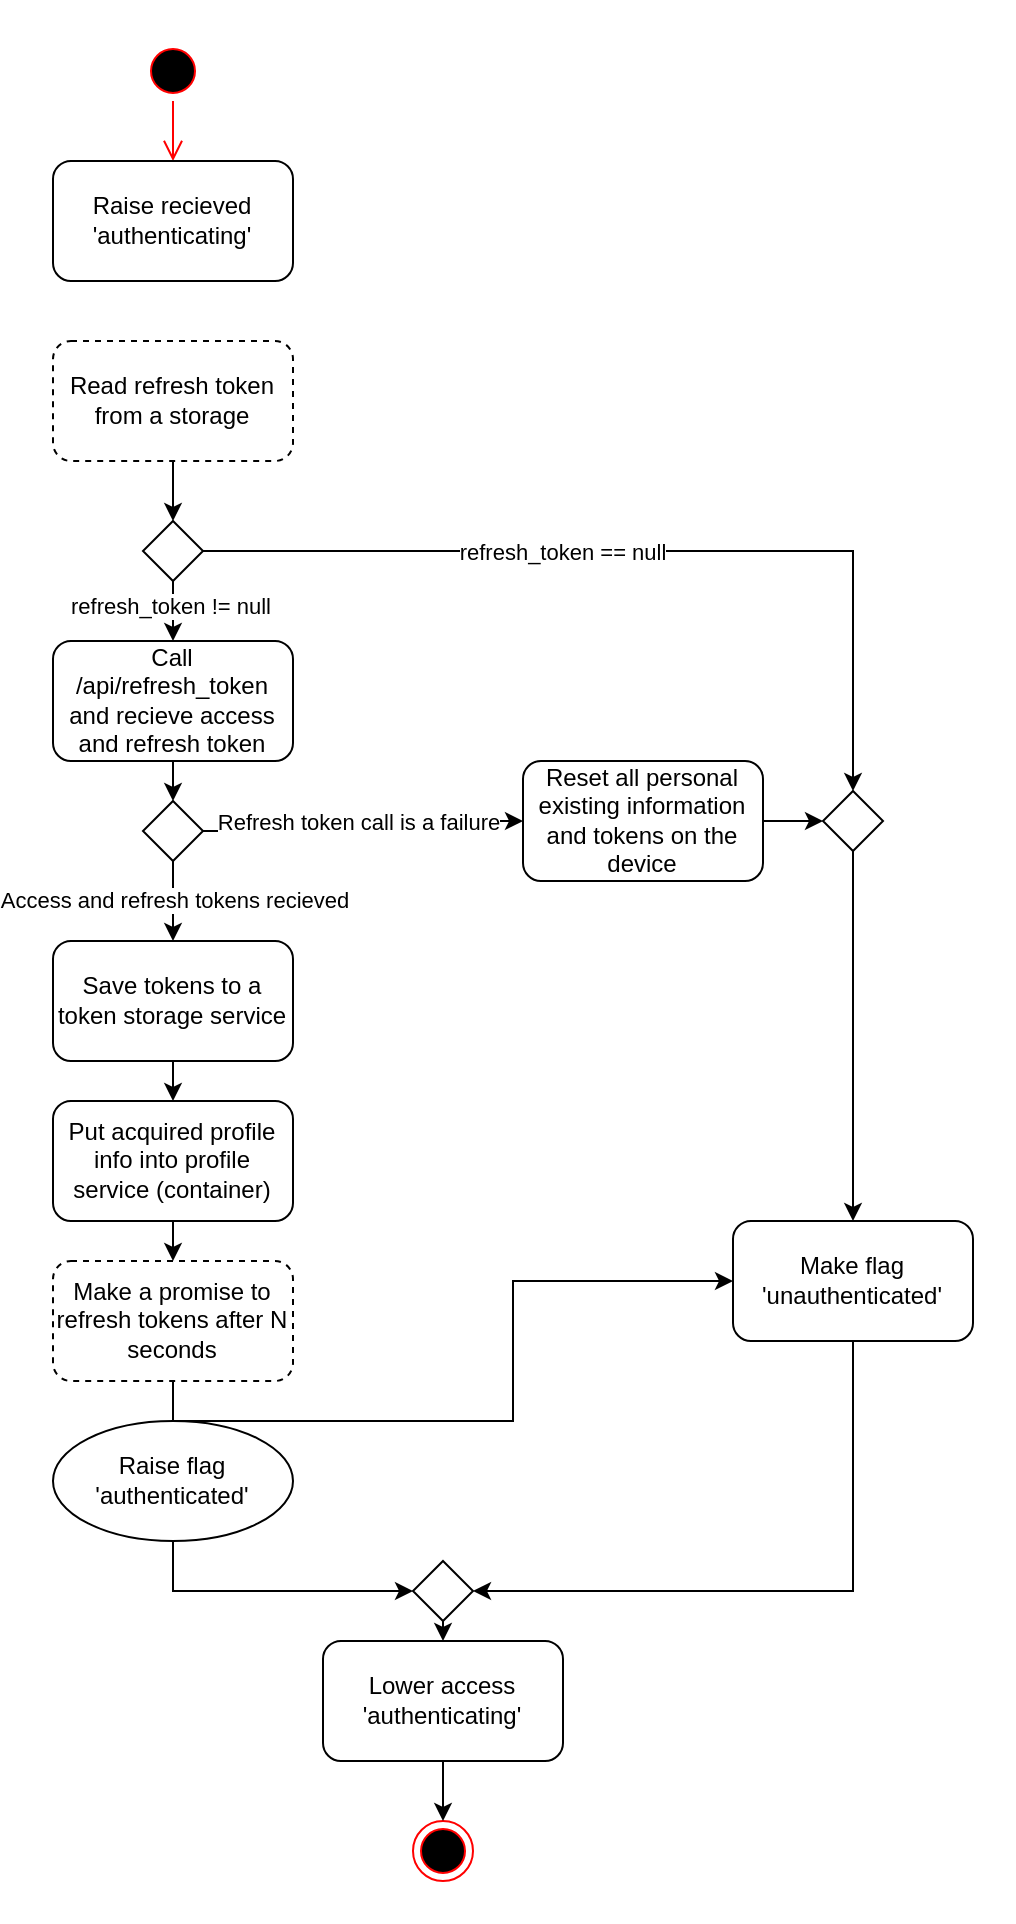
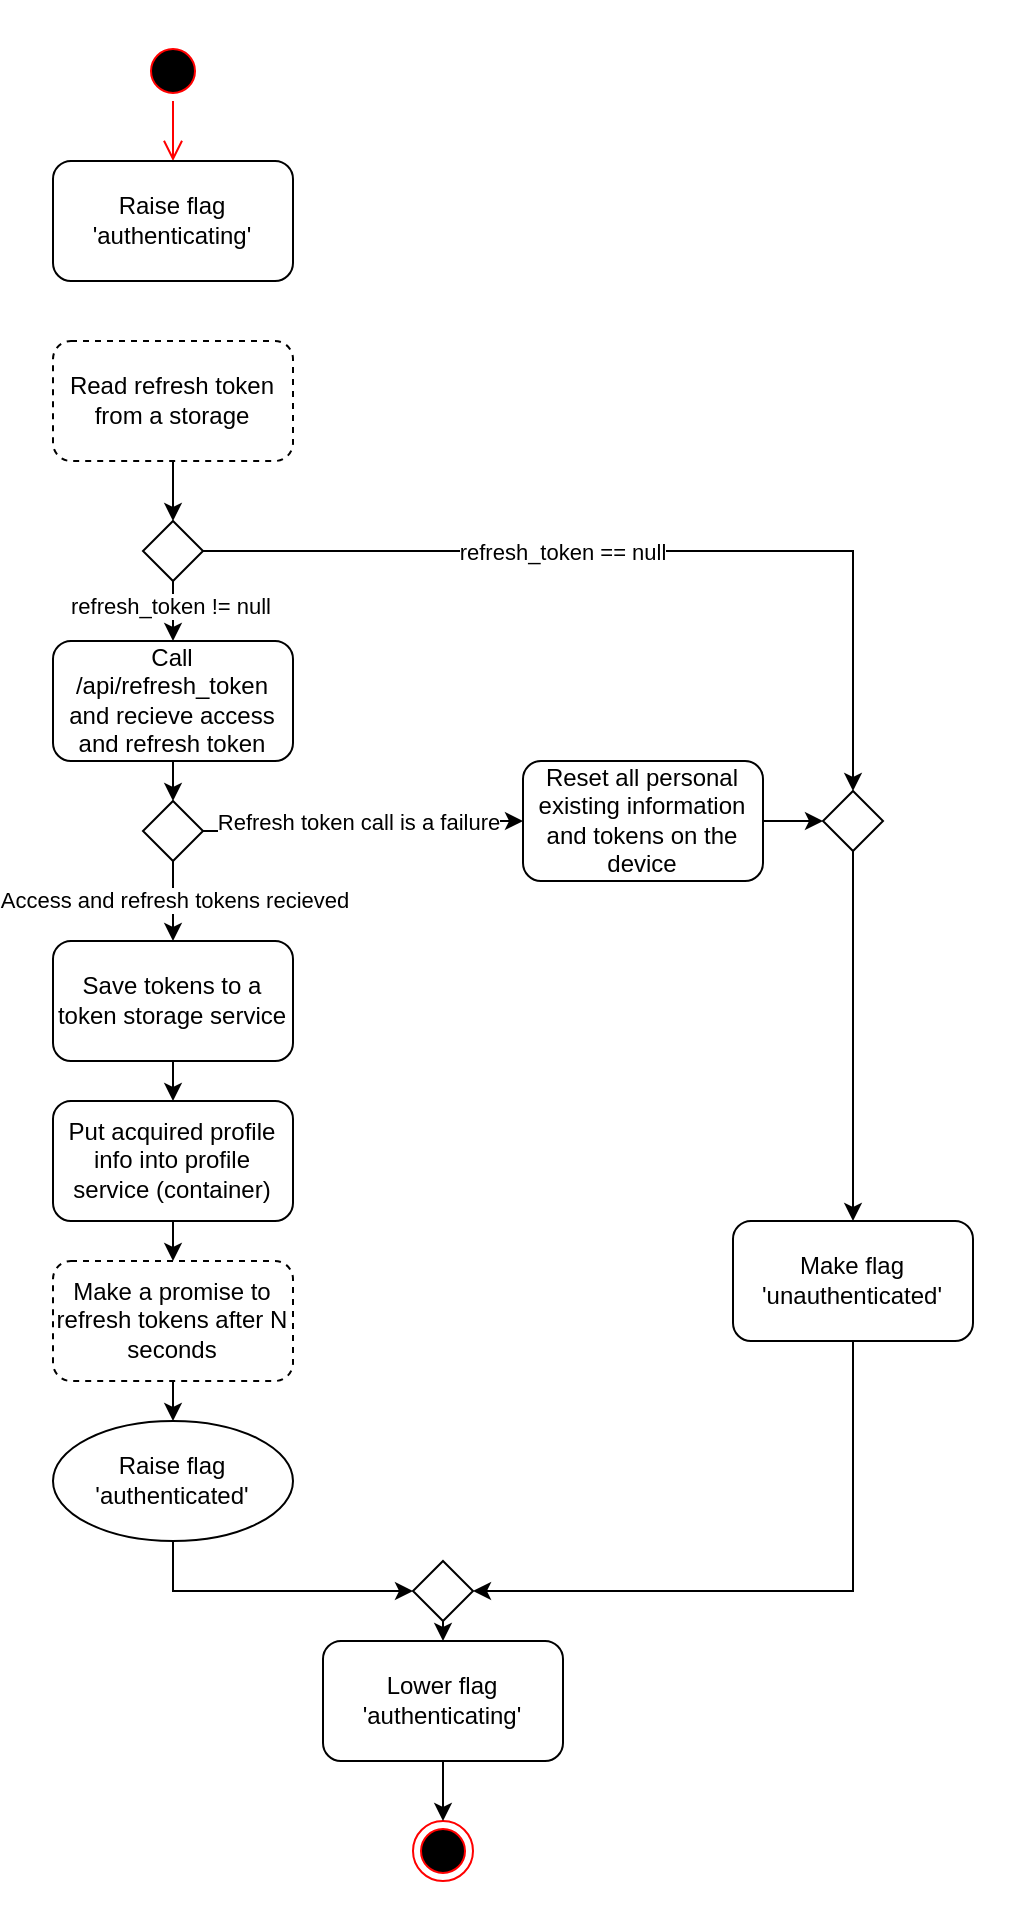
(173, 221) -> (173, 221)
(513, 1411) -> (173, 1406)
(443, 1701) -> (443, 1701)
